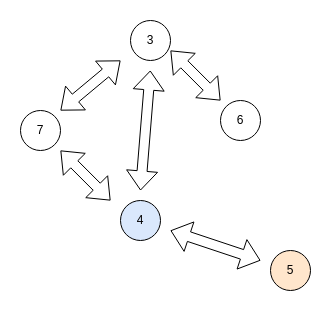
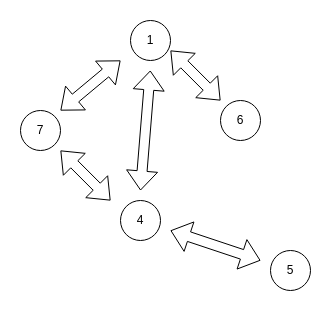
(151, 41) -> (151, 41)
(141, 221) -> (141, 221)
(291, 271) -> (291, 271)
